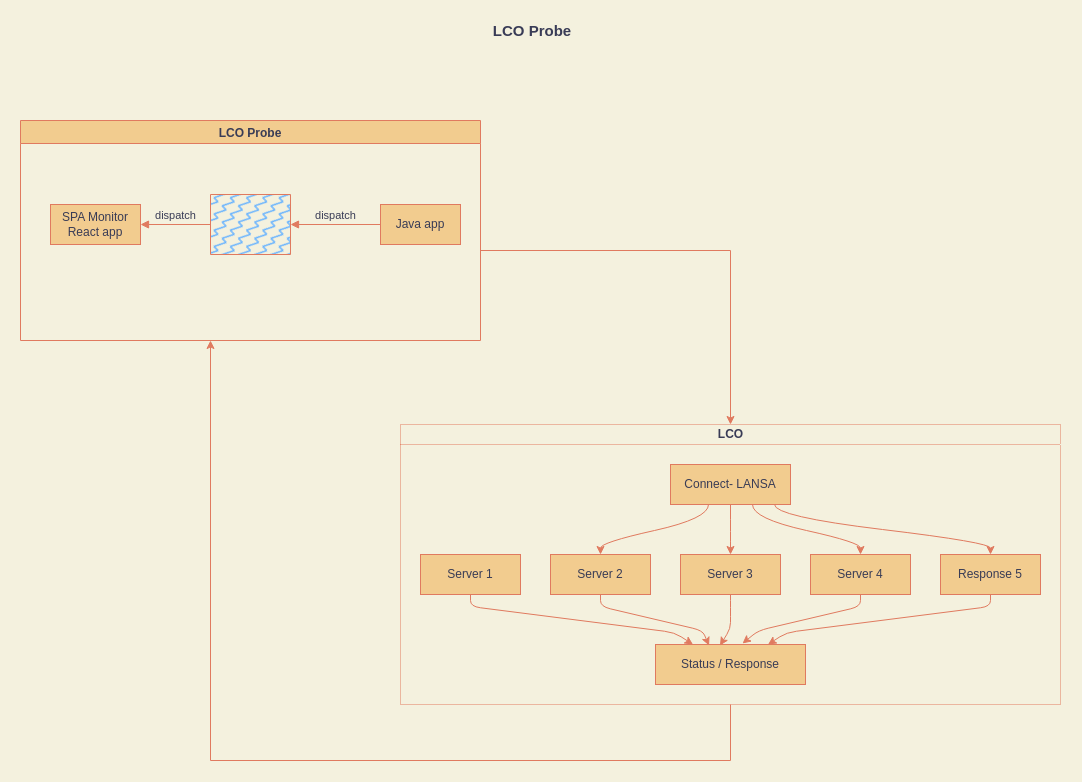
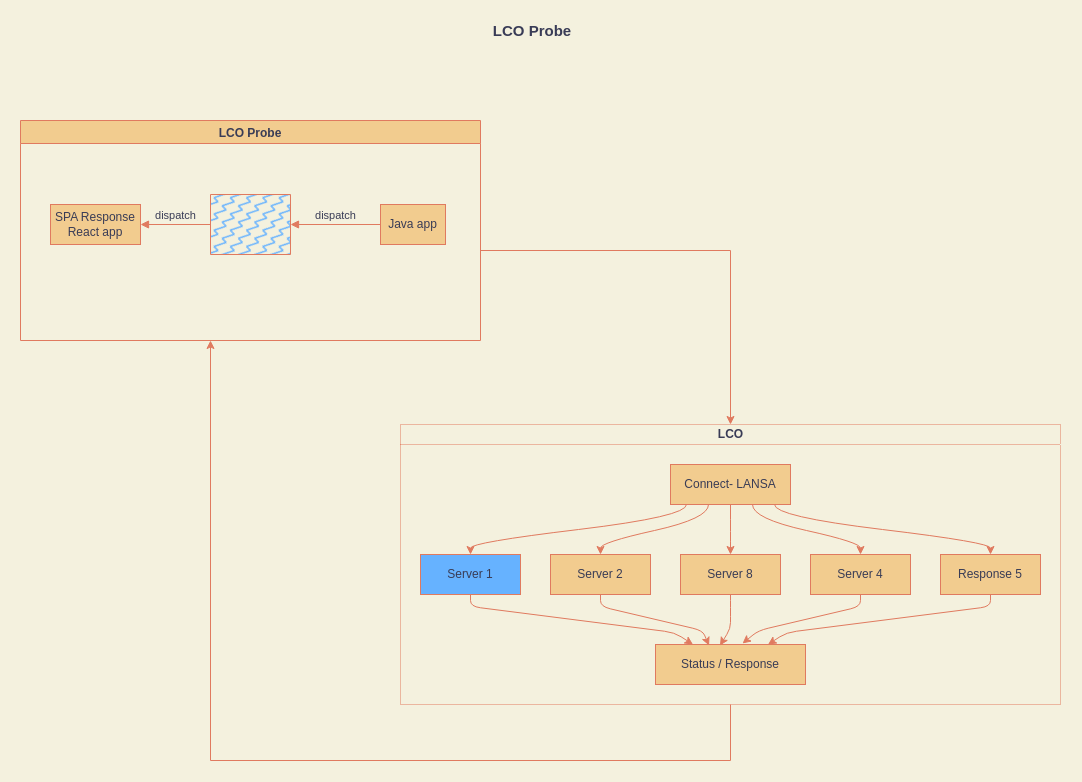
(96, 225) -> (96, 225)
(421, 225) -> (413, 225)
none -> (581, 529)
(471, 575) -> (471, 575)
(731, 575) -> (731, 575)
